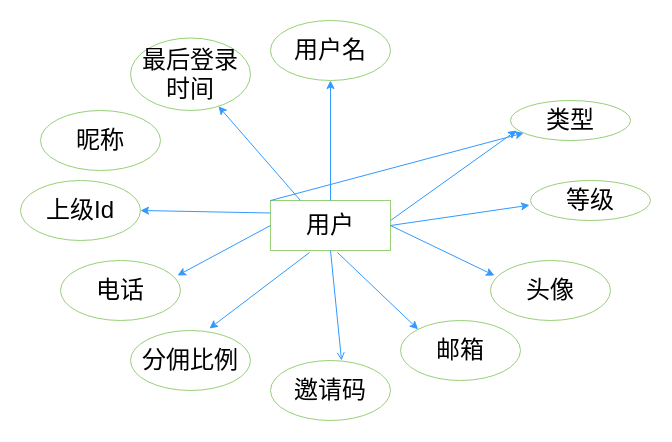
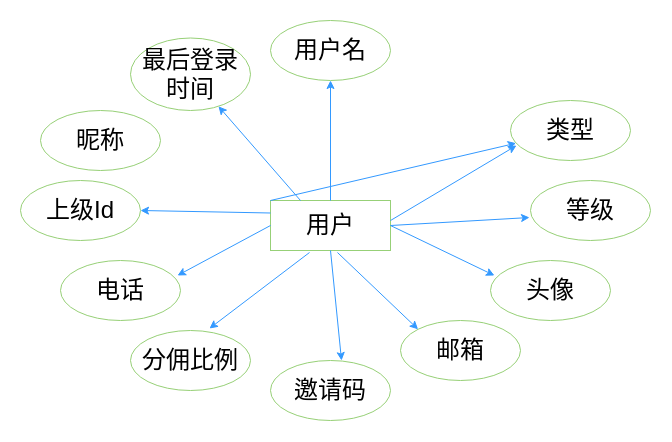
(571, 121) -> (571, 131)
(591, 201) -> (591, 211)
(341, 354) -> (341, 352)
